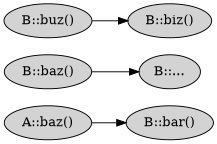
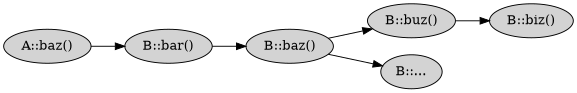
none -> (346, 35)
none -> (224, 46)
